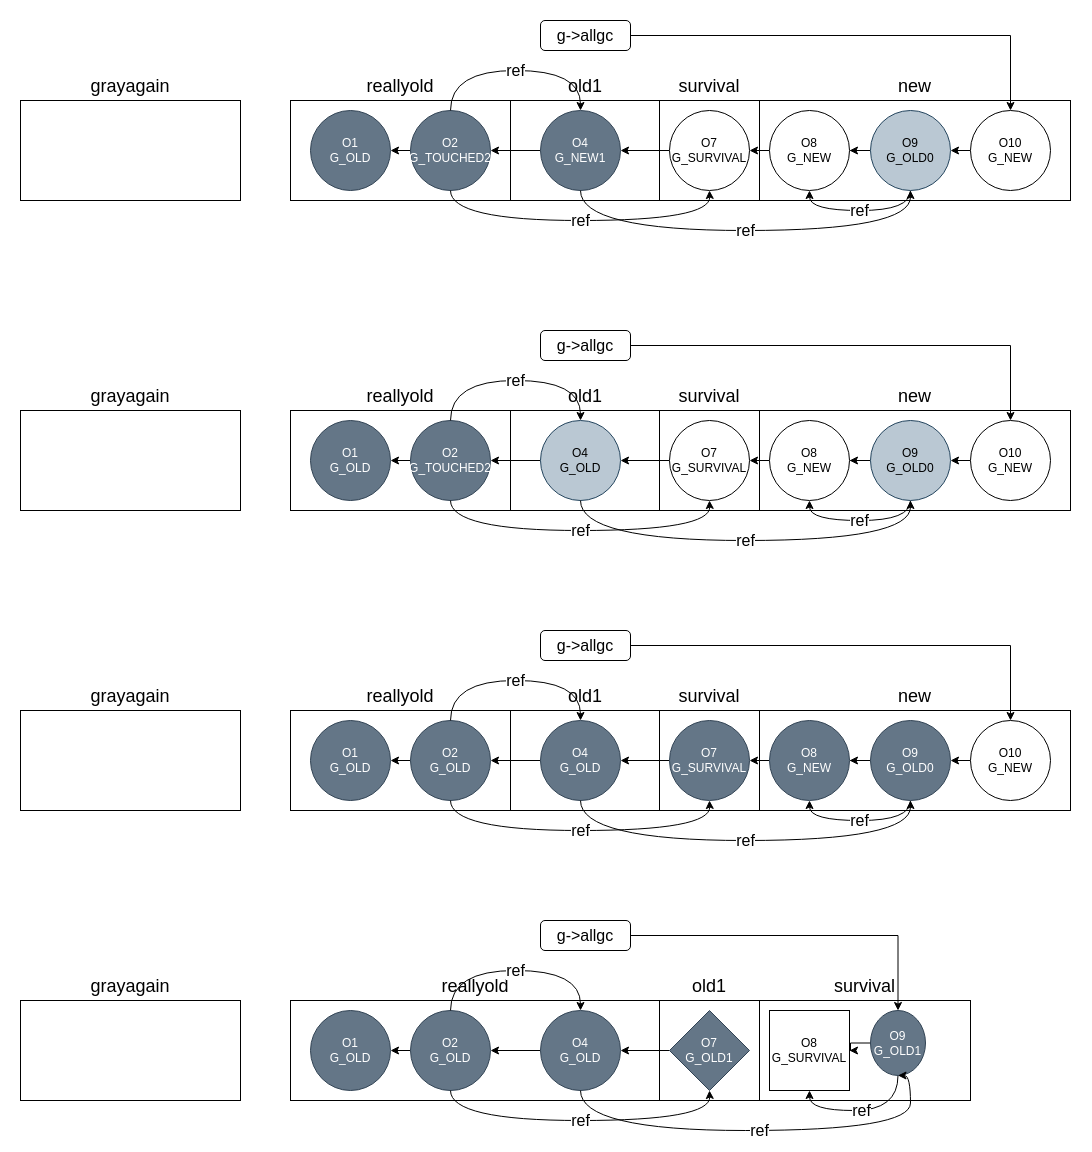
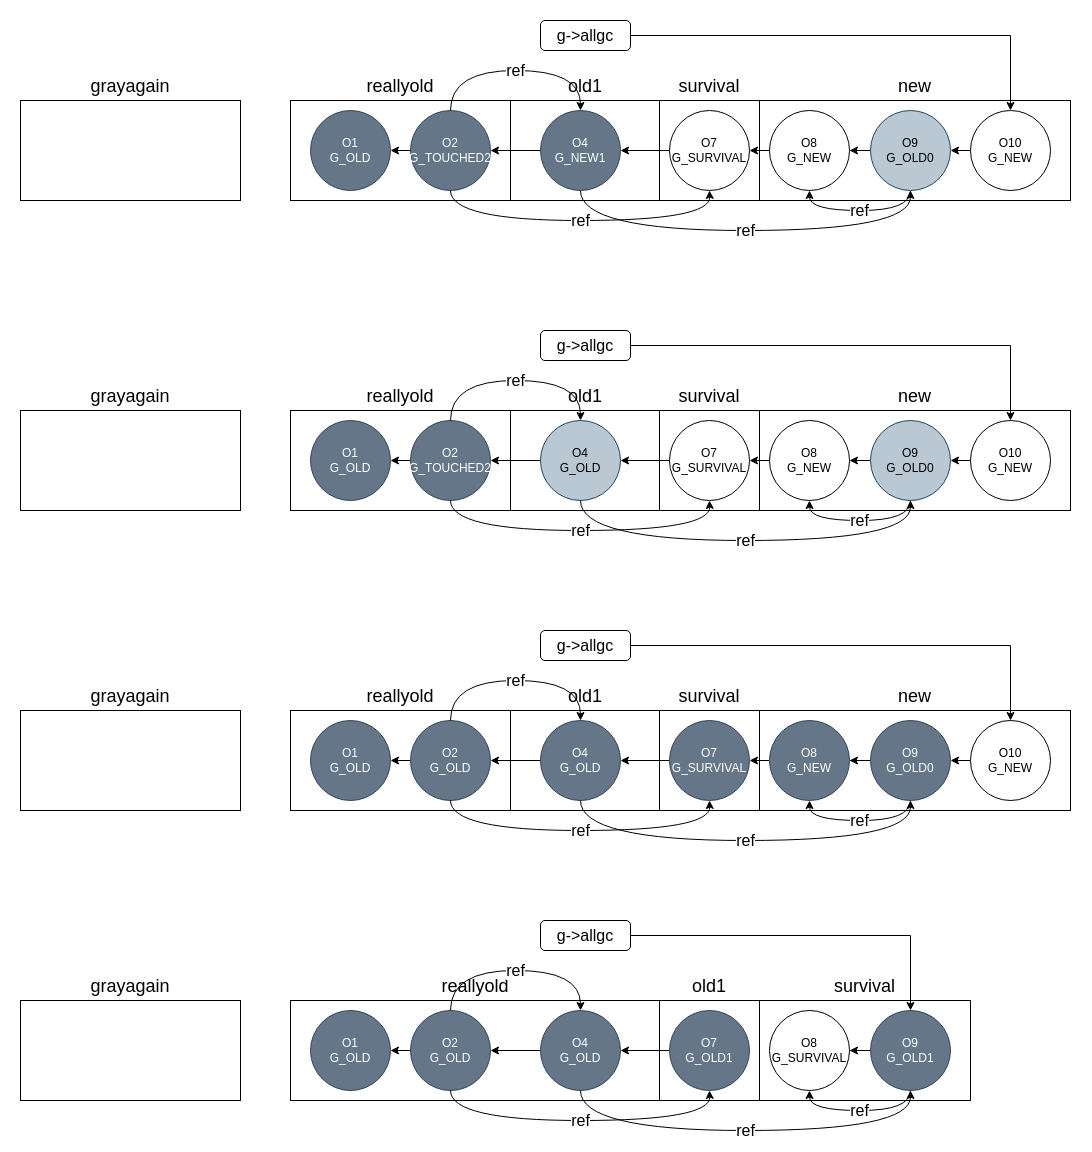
(898, 1043) -> (911, 1051)
(710, 1051) -> (710, 1051)
(810, 1051) -> (810, 1051)
